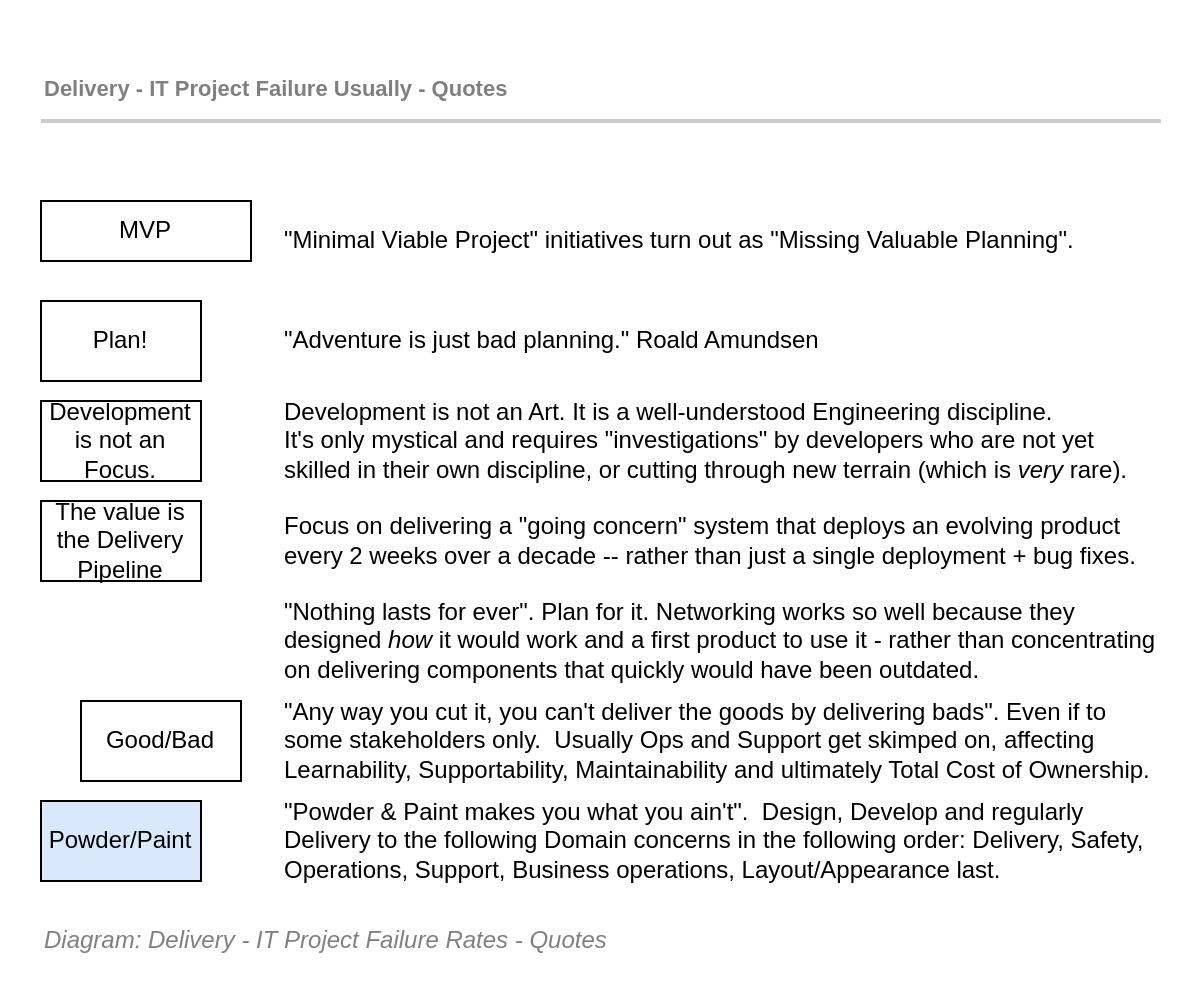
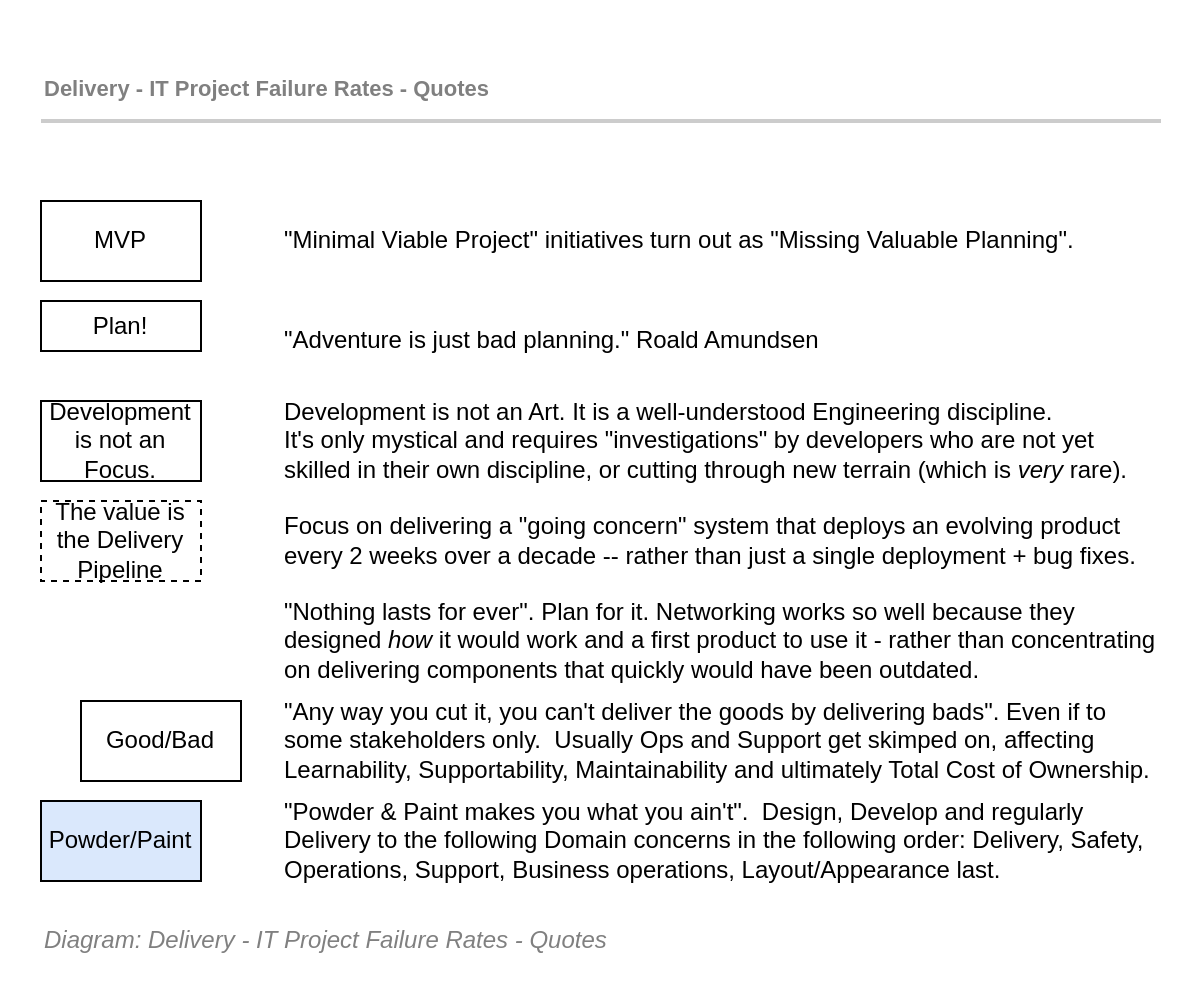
(582, 81) -> (568, 81)
(146, 231) -> (121, 241)
(121, 341) -> (121, 326)
(121, 541) -> (121, 541)
